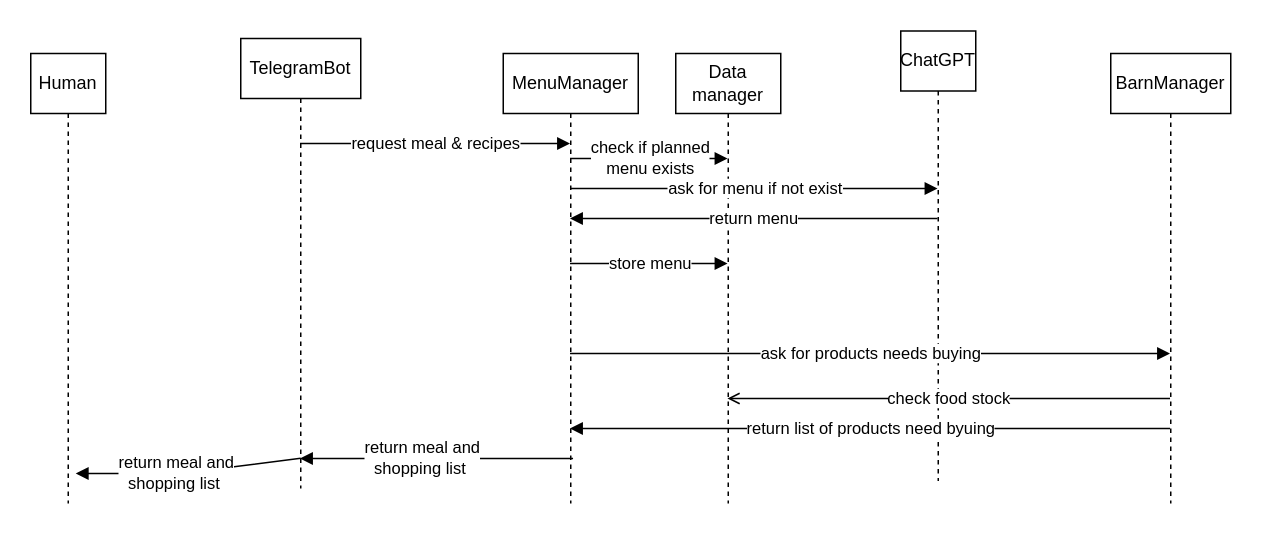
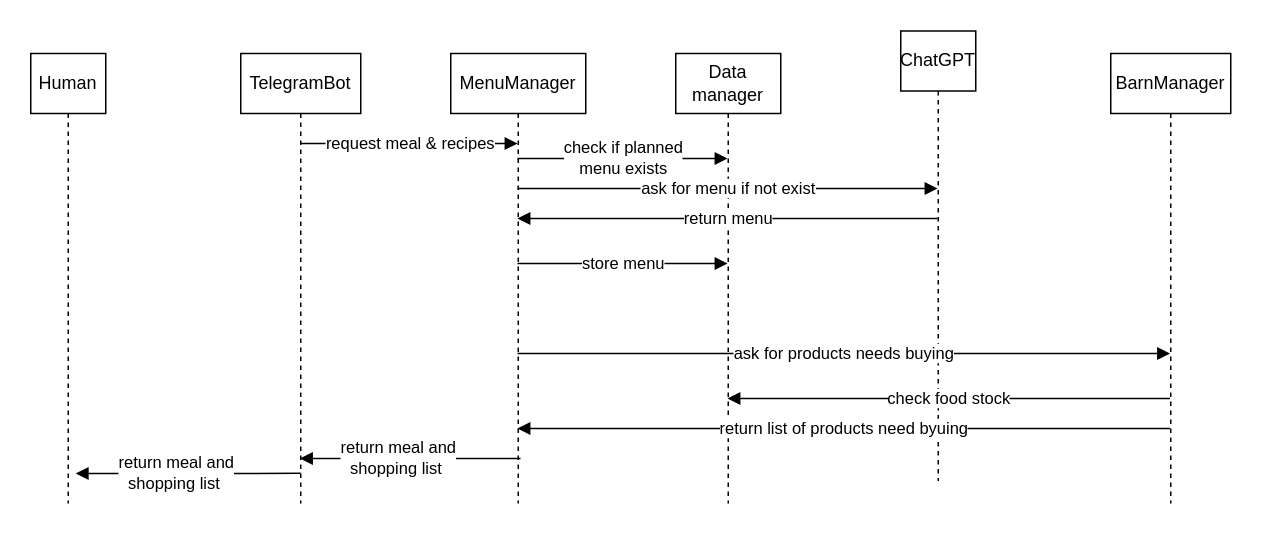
(301, 263) -> (301, 278)
(571, 278) -> (518, 278)
(736, 398) -> (741, 398)
